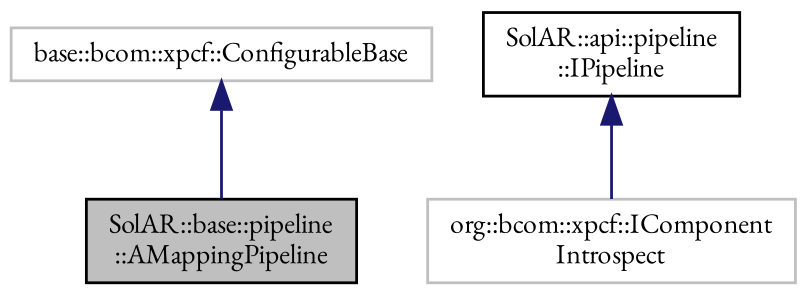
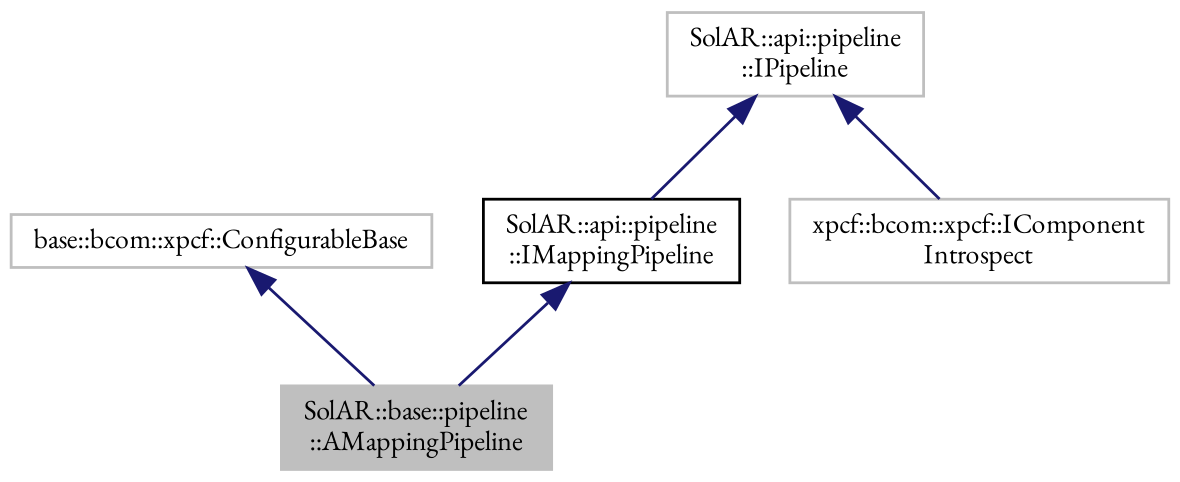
(612, 54) -> (795, 54)
(221, 241) -> (417, 428)
(612, 241) -> (979, 241)
none -> (612, 241)
